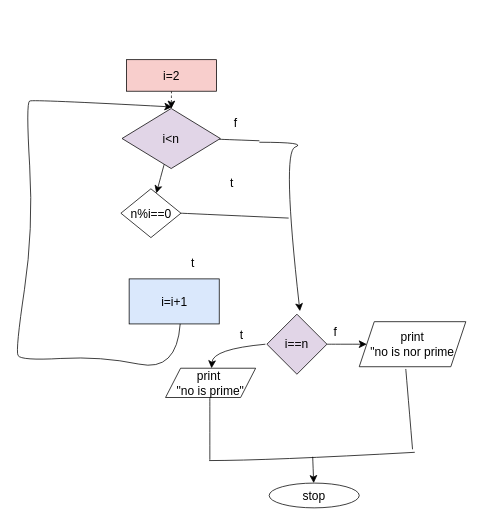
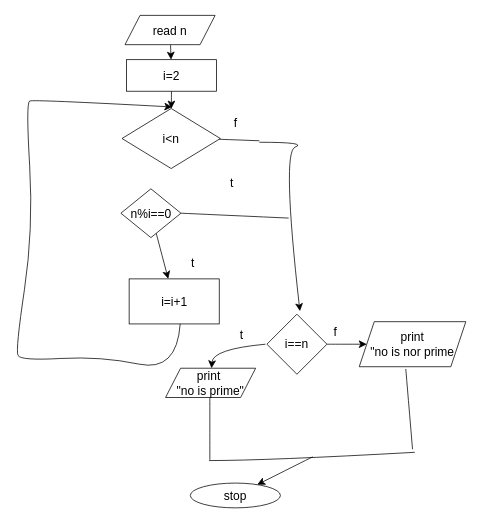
none -> (170, 30)
none -> (170, 47)
(171, 75) -> (171, 75)
(171, 94) -> (171, 94)
(171, 138) -> (171, 138)
(161, 175) -> none
none -> (161, 254)
(174, 301) -> (174, 301)
(297, 344) -> (297, 344)
(314, 495) -> (235, 495)
